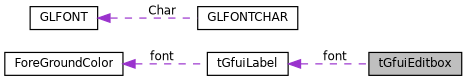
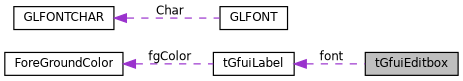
(154, 18) -> (173, 18)
(160, 57) -> (168, 57)
